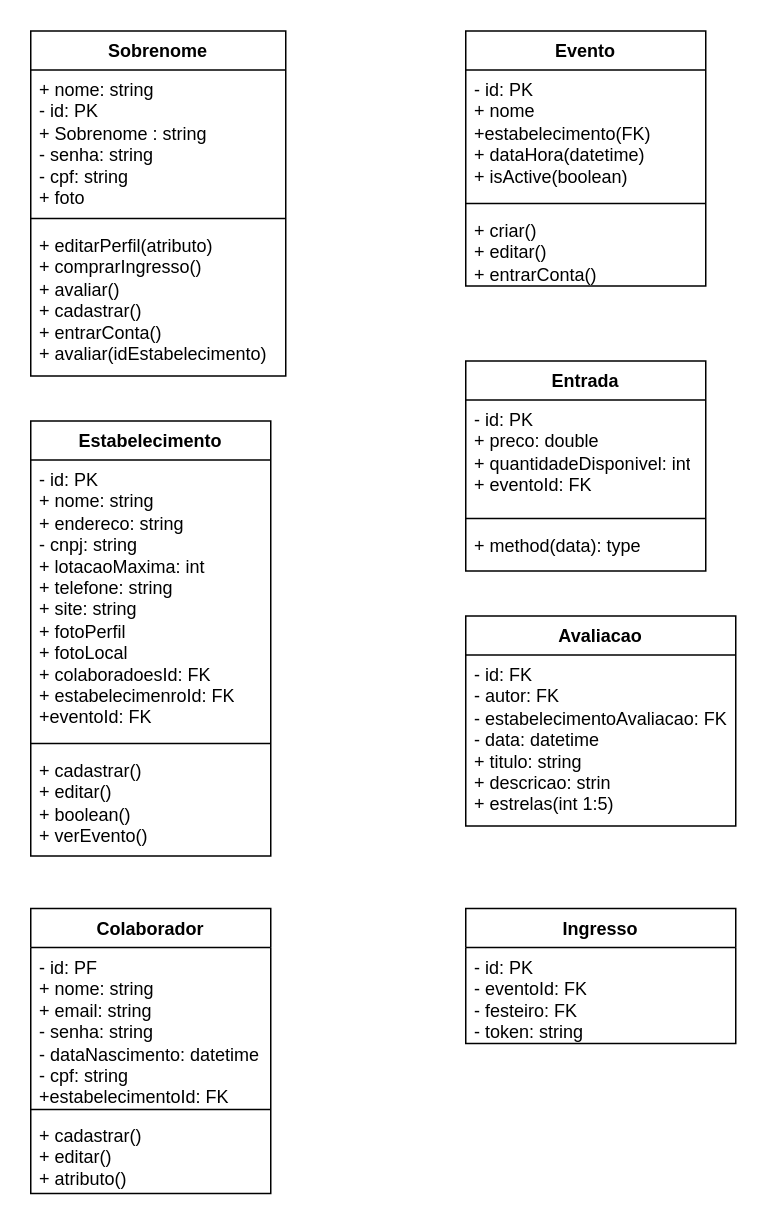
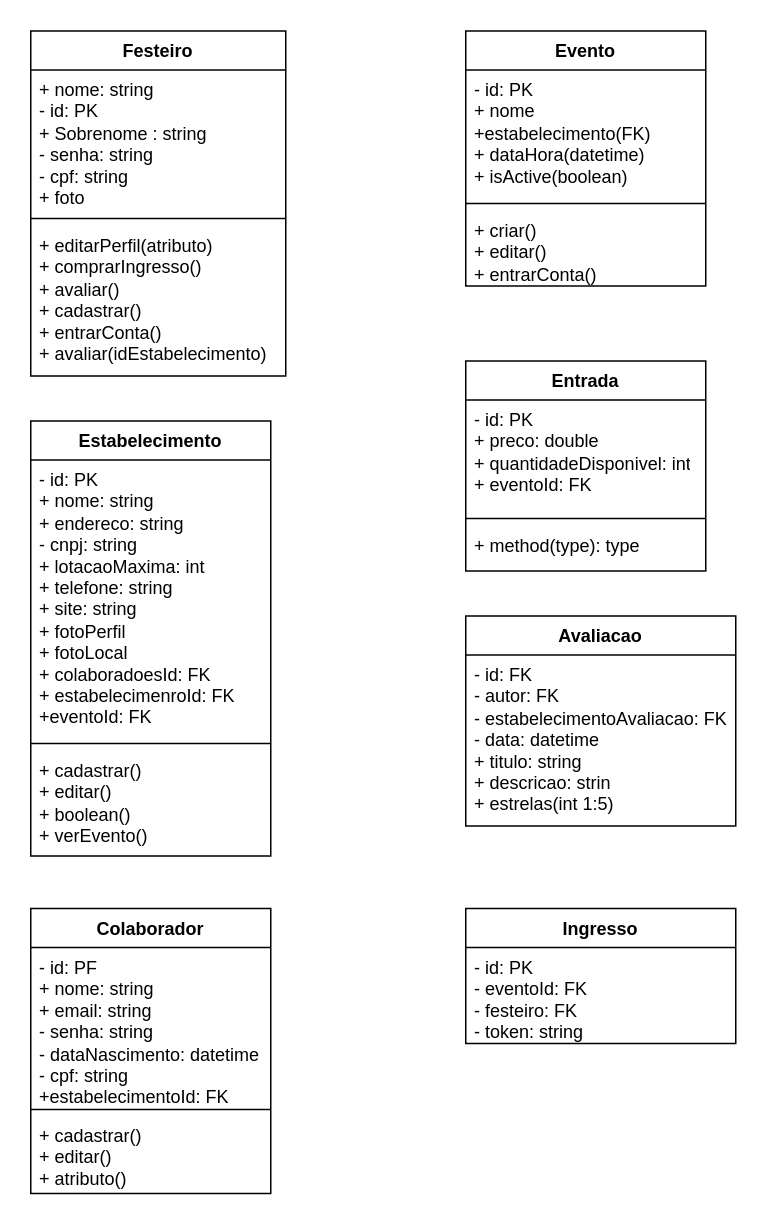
(158, 52) -> (158, 52)
(569, 547) -> (569, 547)
